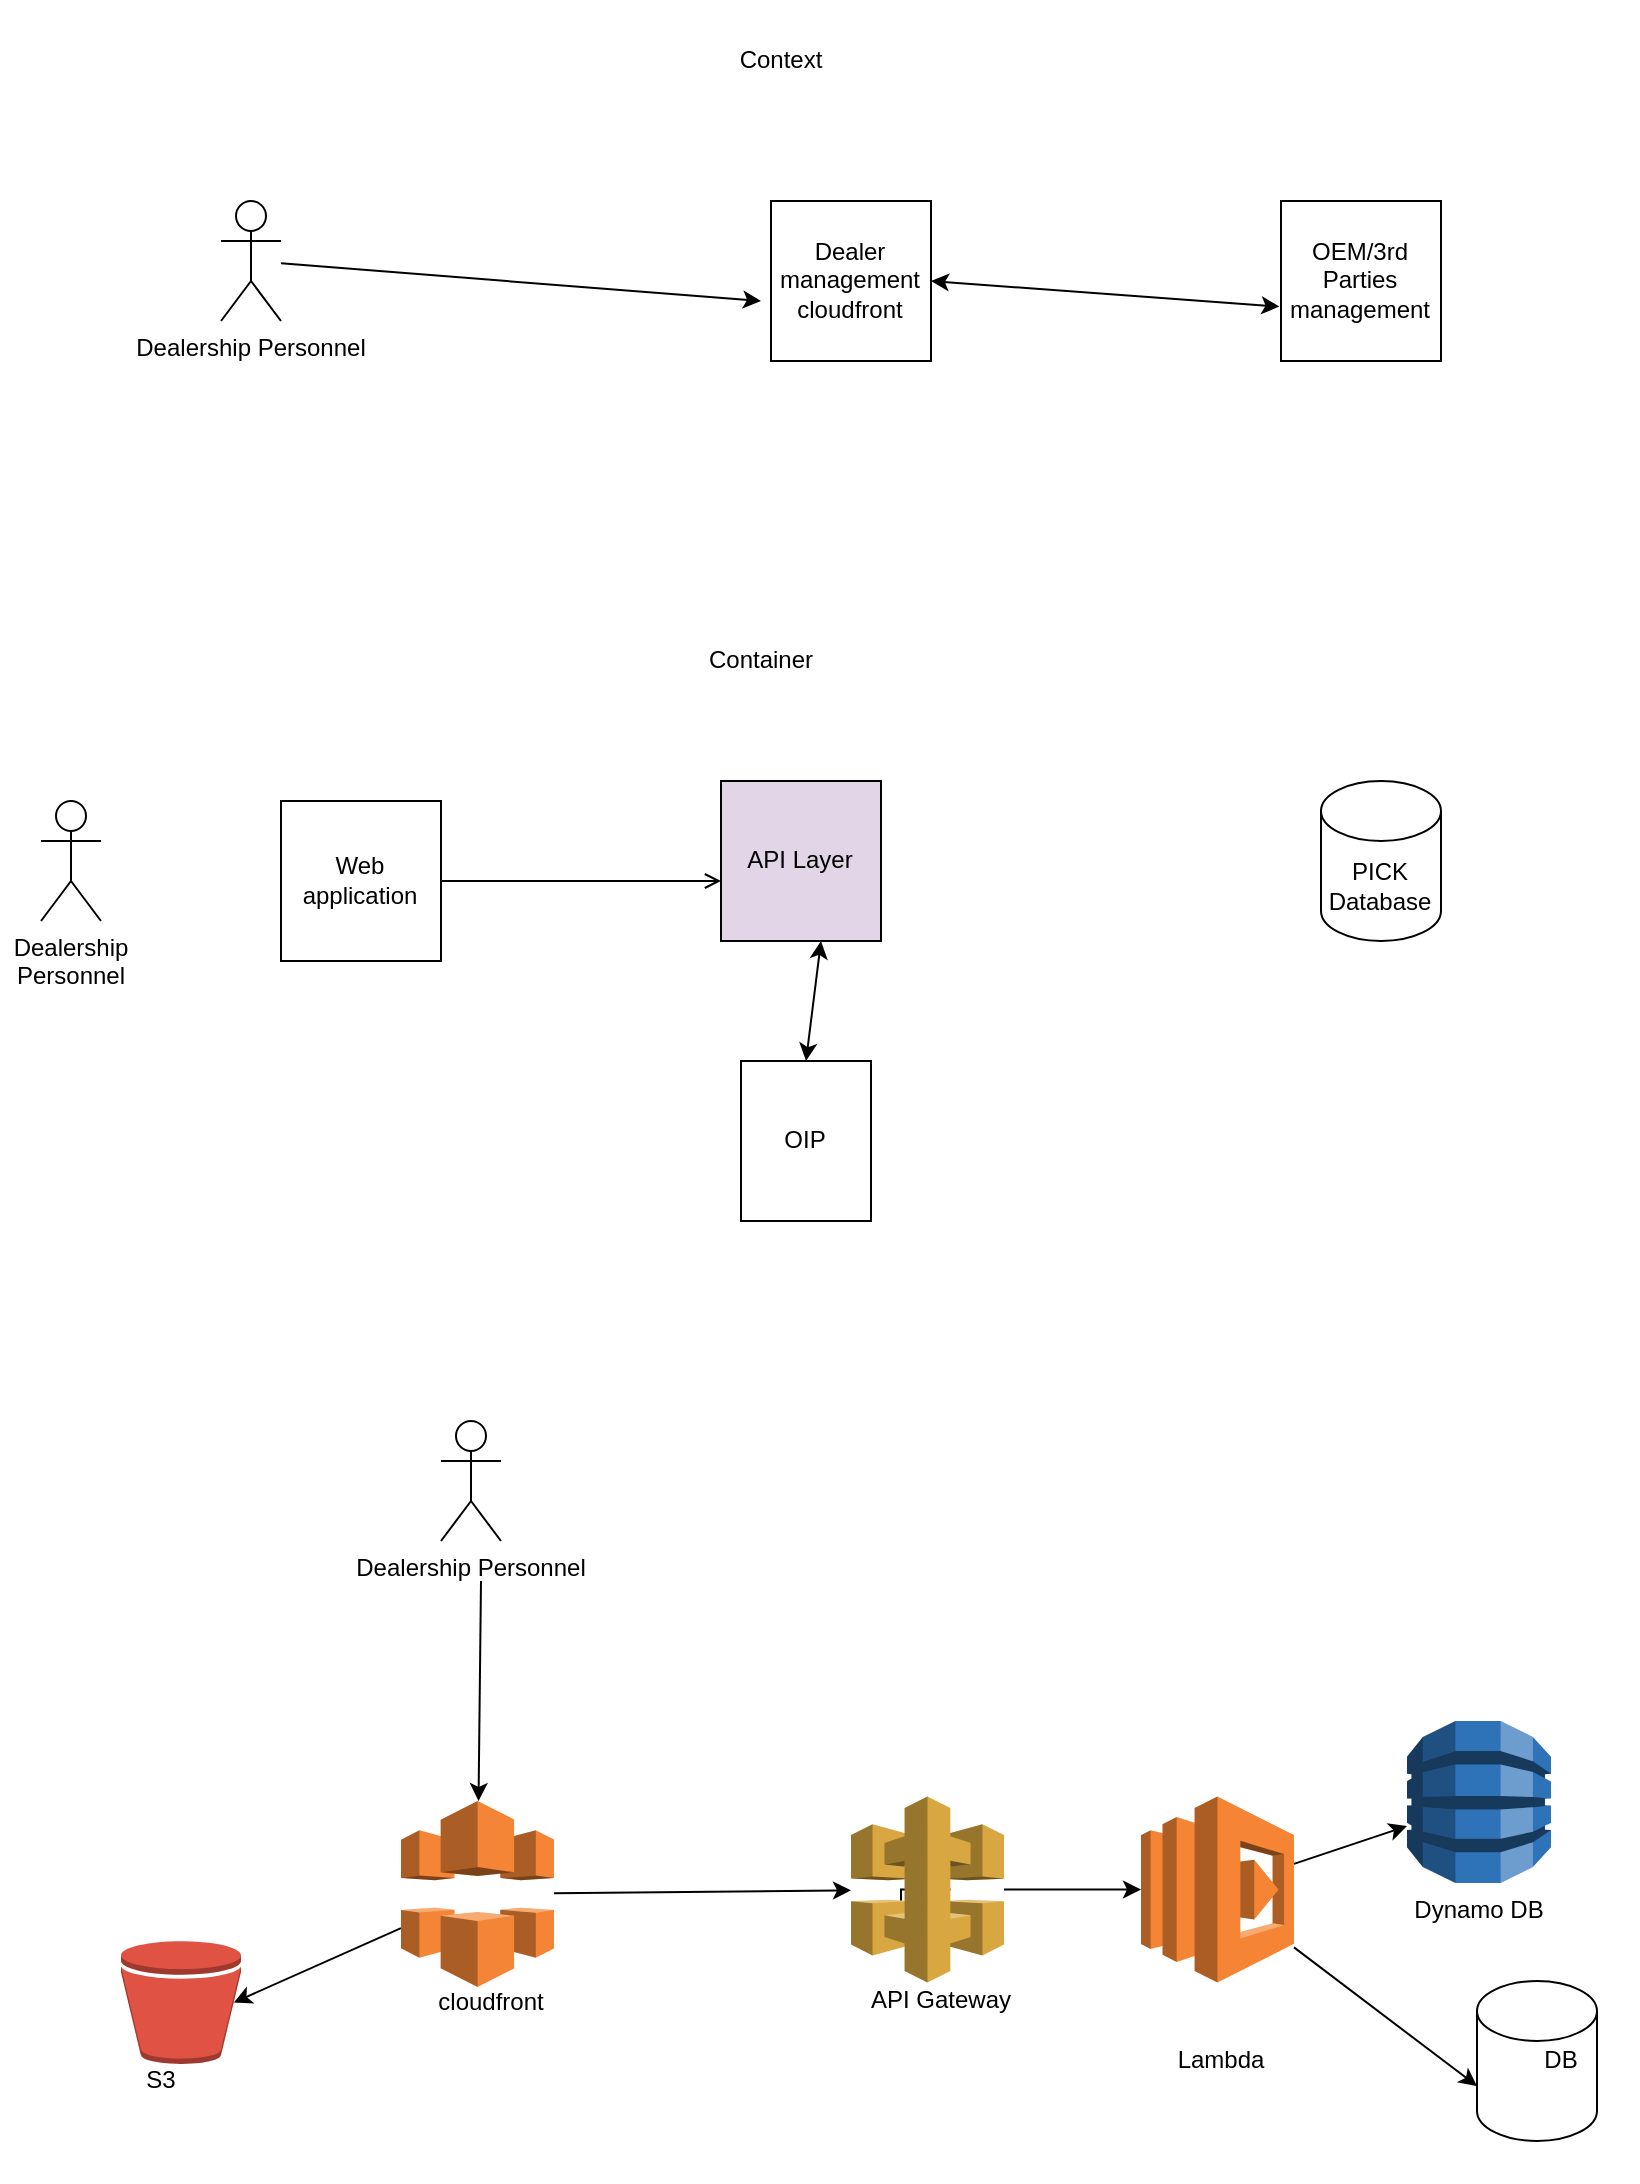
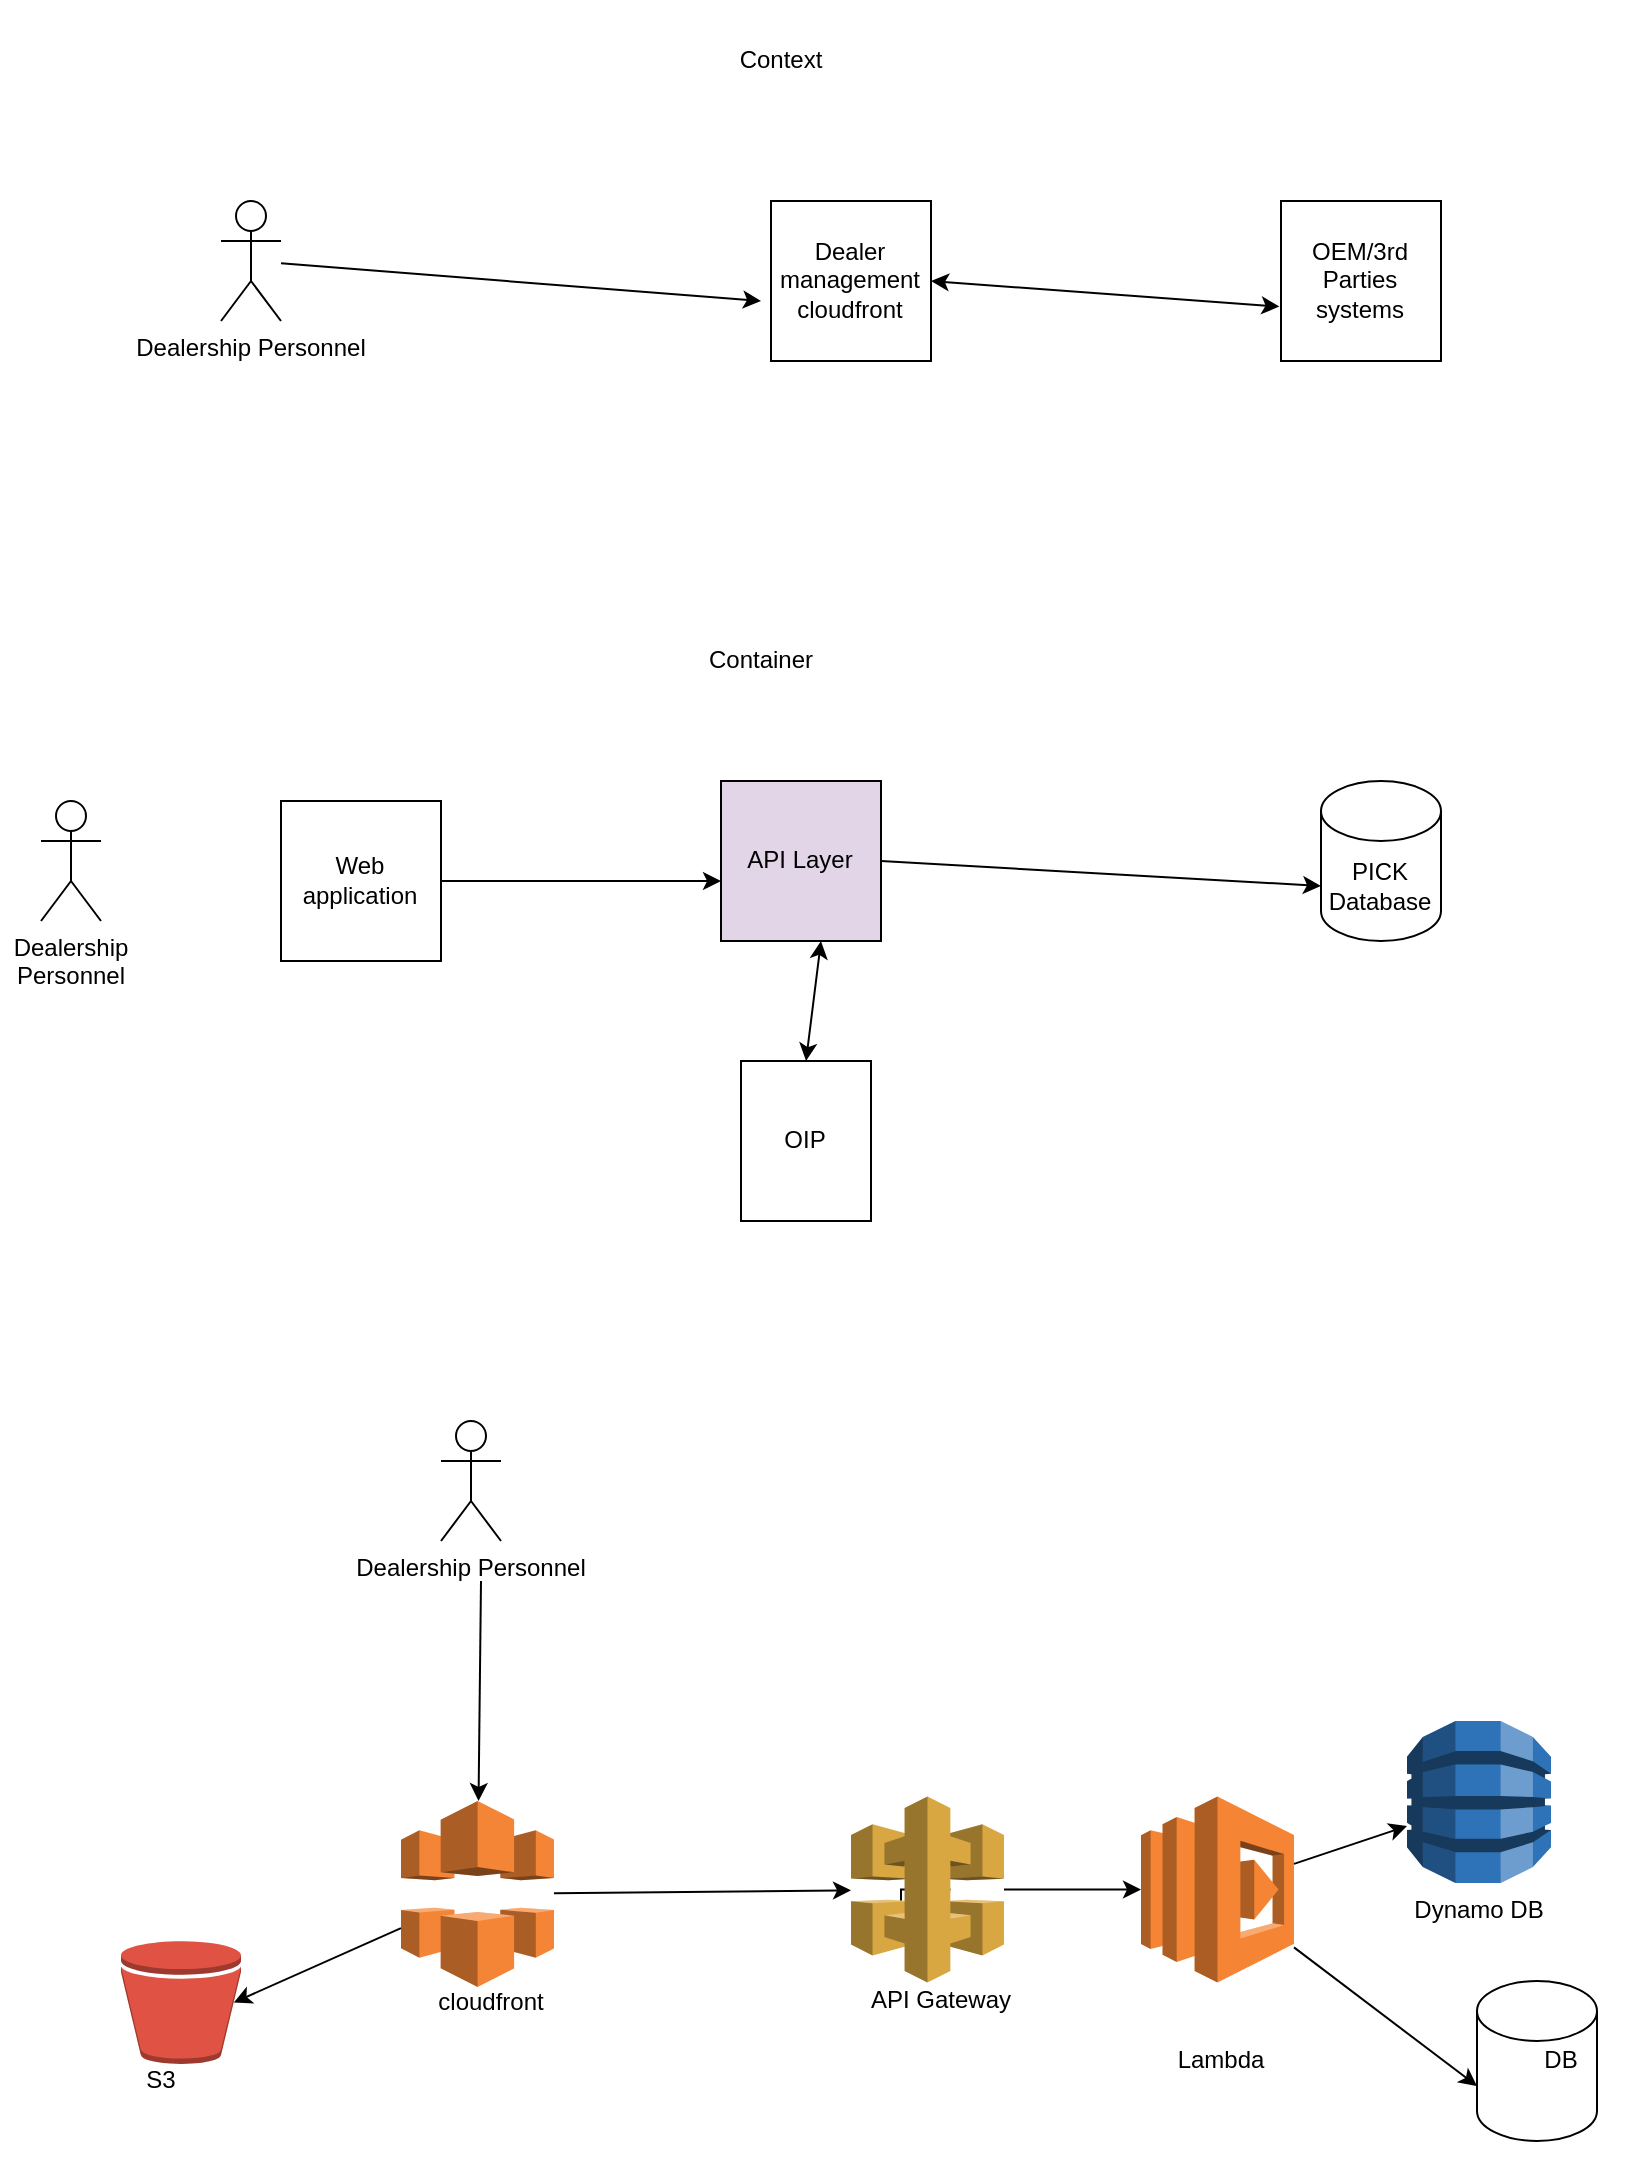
(1361, 281) -> (1361, 281)
none -> (1094, 873)
(709, 881) -> (706, 881)
